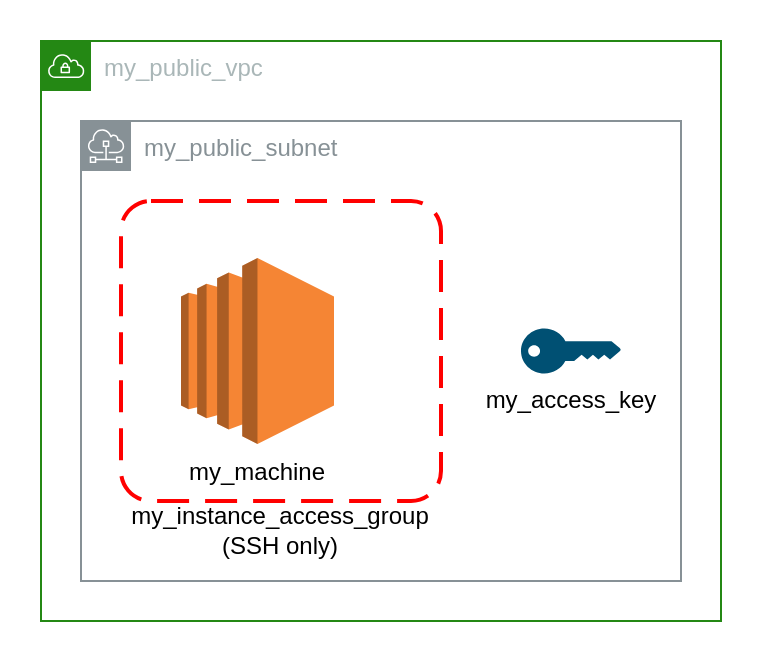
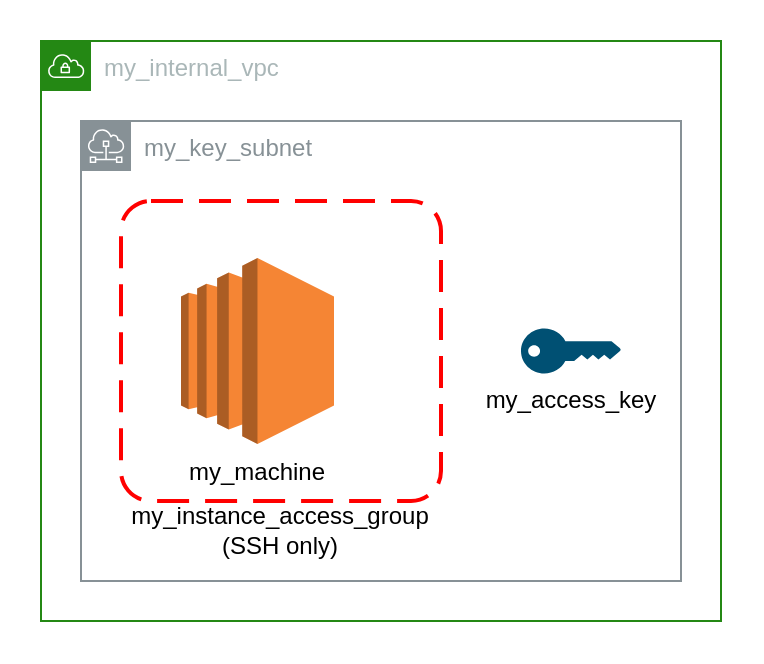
(186, 69) -> (200, 69)
(246, 149) -> (232, 149)
